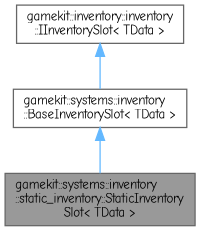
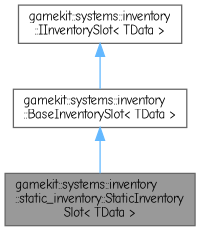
(100, 24) -> (100, 24)
